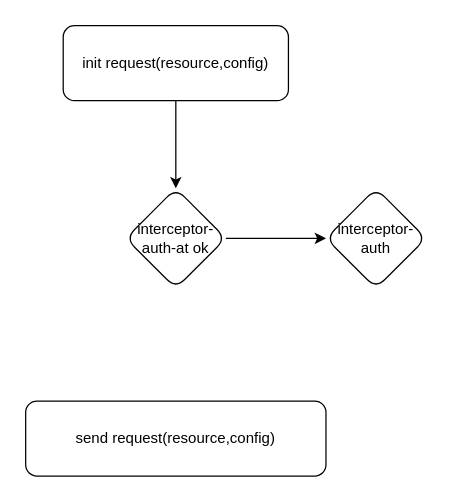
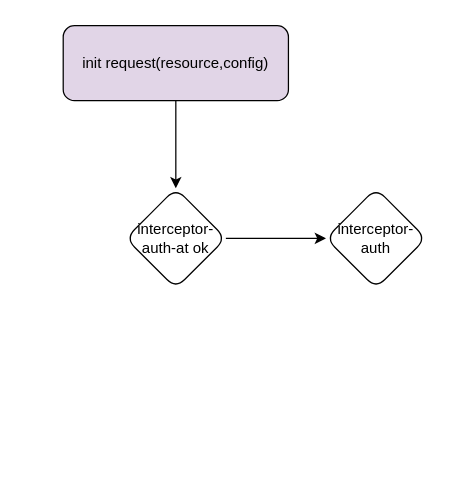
(176, 63) -> (176, 63)
(176, 438) -> none
